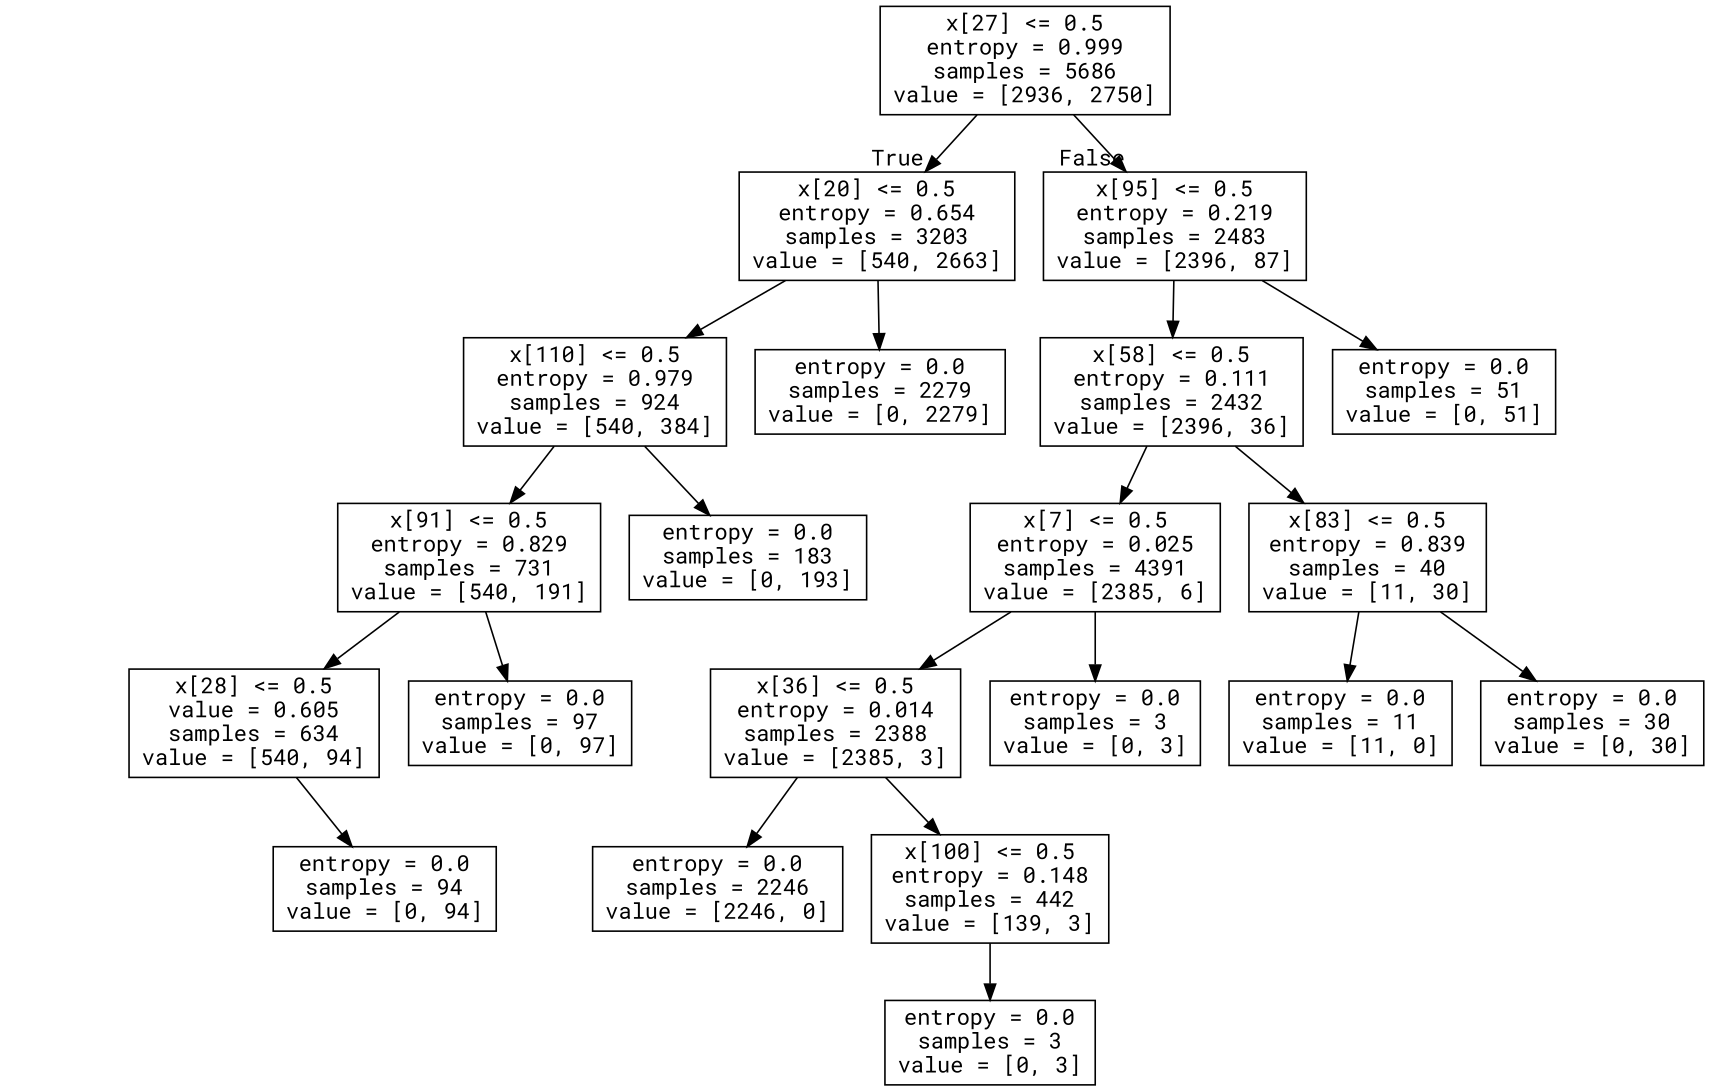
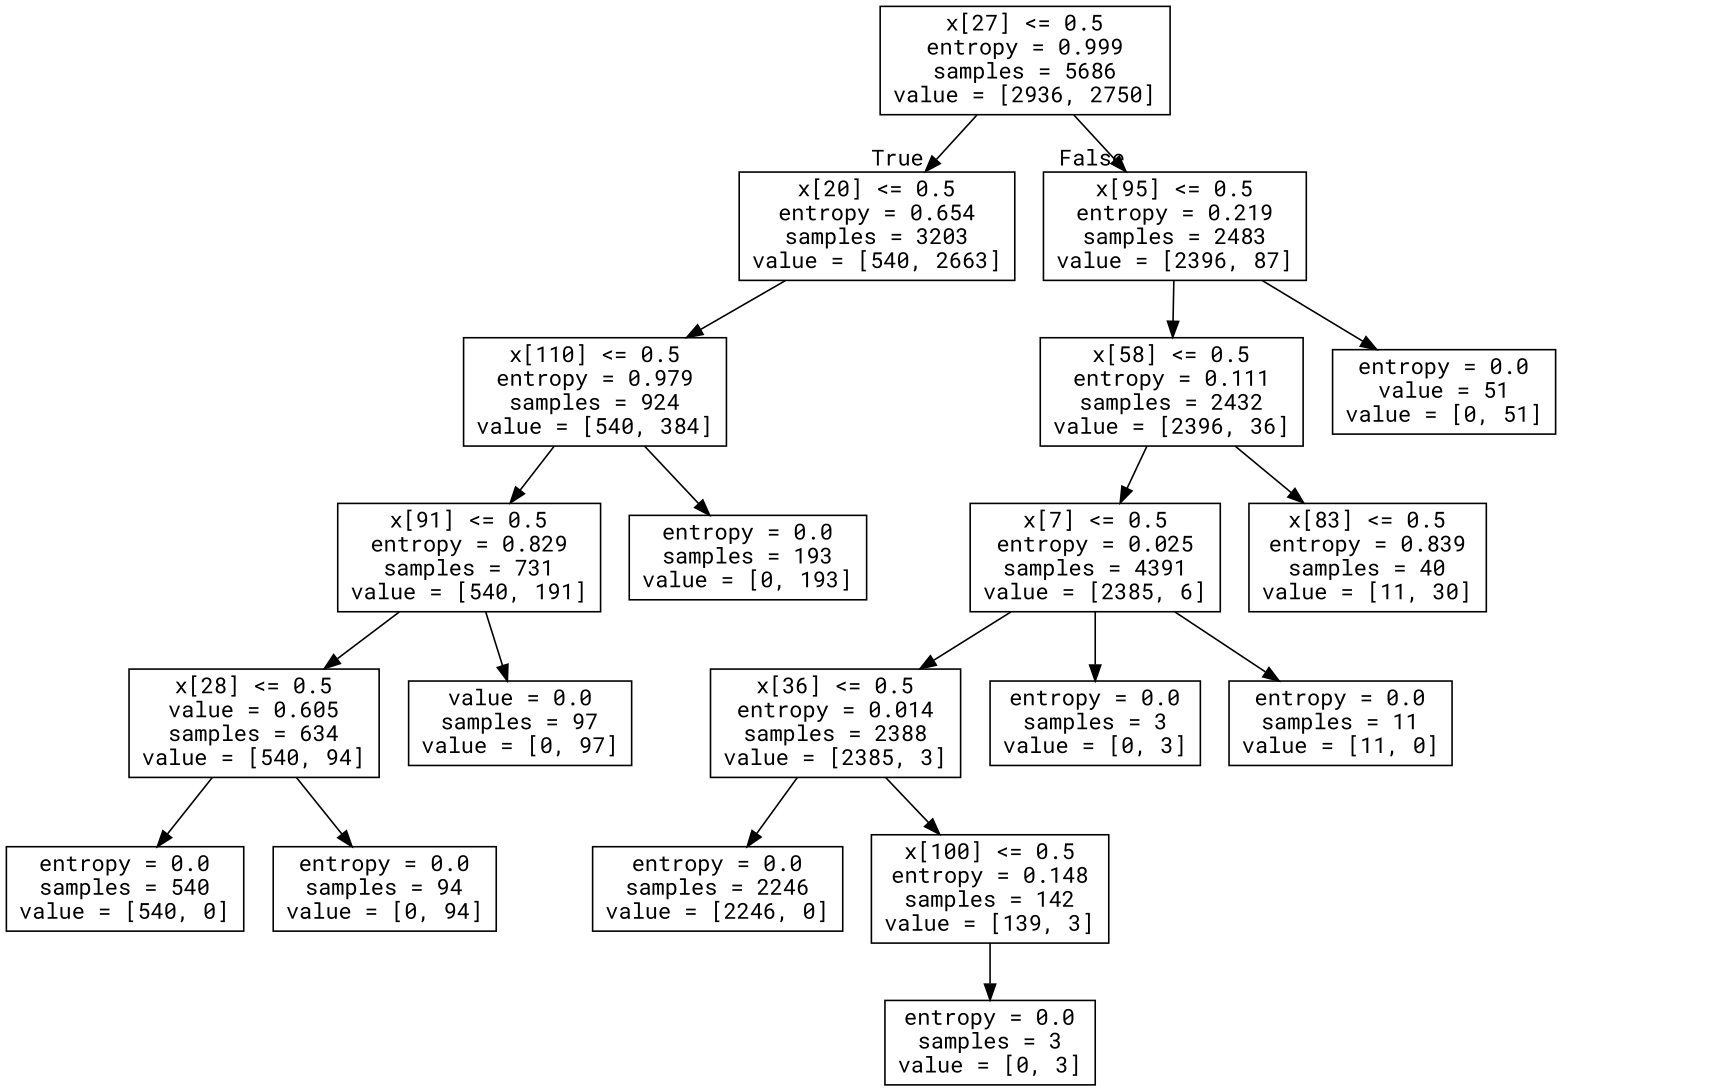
(880, 392) -> none
(1444, 392) -> (1444, 392)
(748, 558) -> (748, 558)
(1354, 638) -> (1220, 642)
(520, 723) -> (520, 723)
(1592, 723) -> none
none -> (125, 889)
(990, 889) -> (990, 889)
